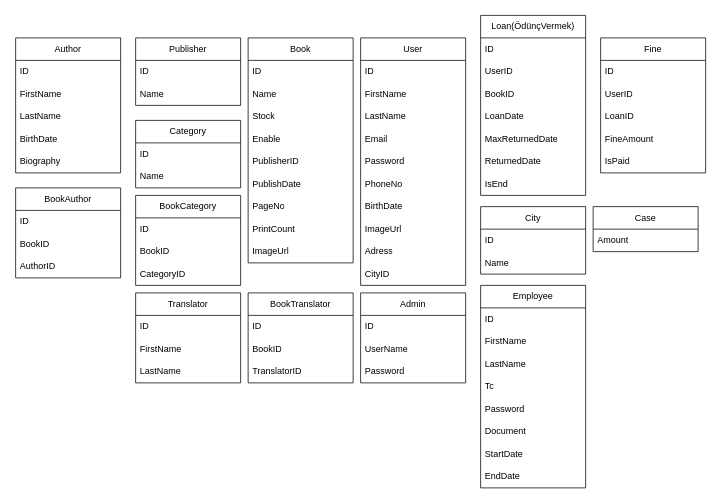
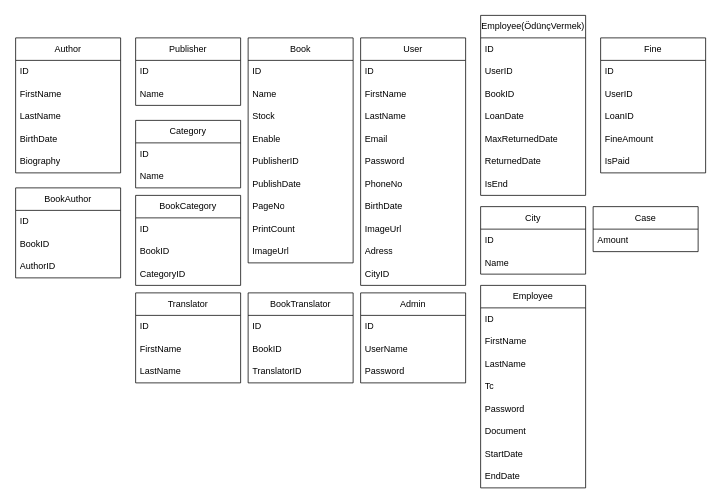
(533, 27) -> (533, 27)
